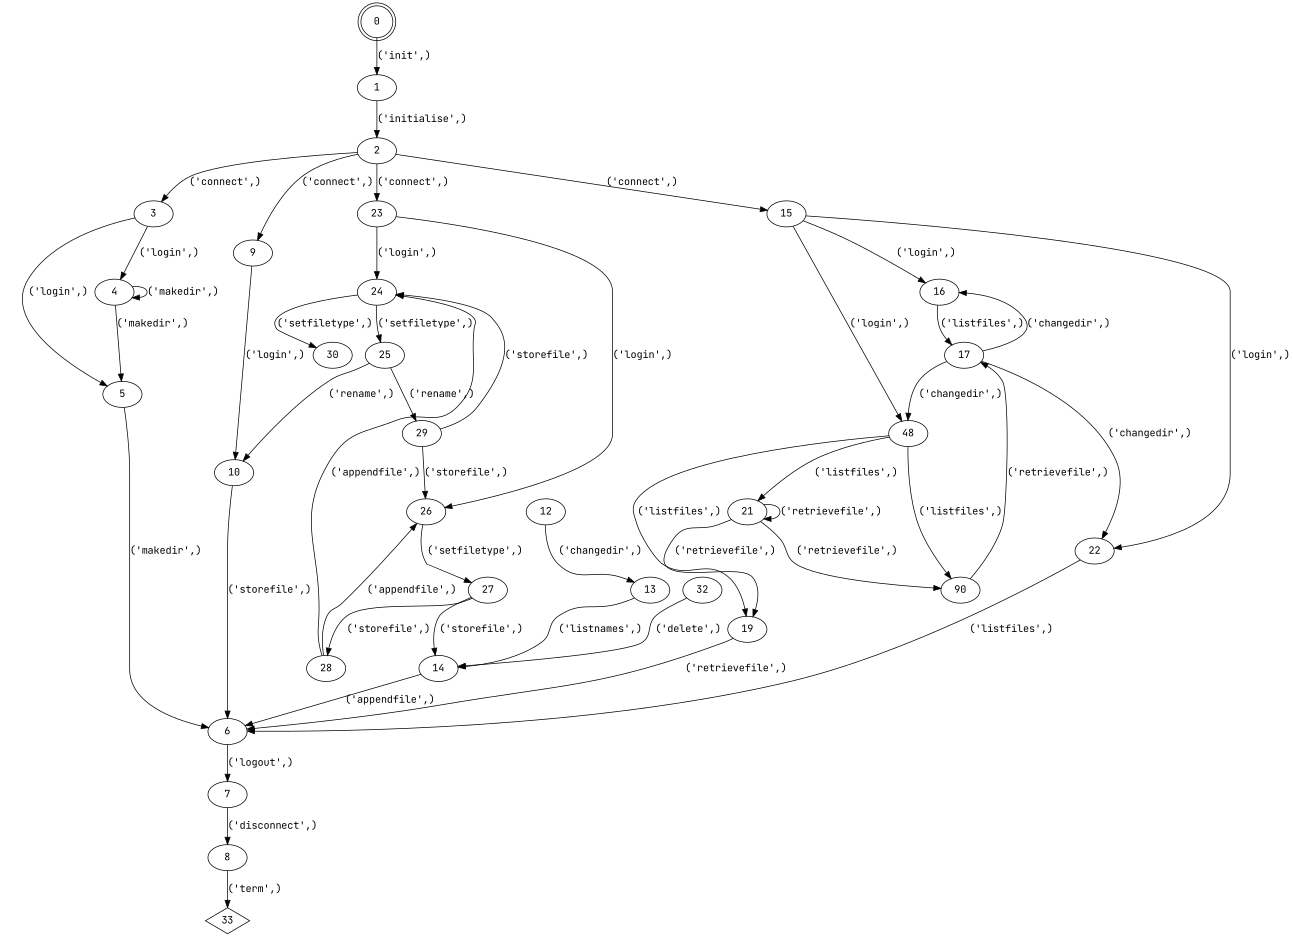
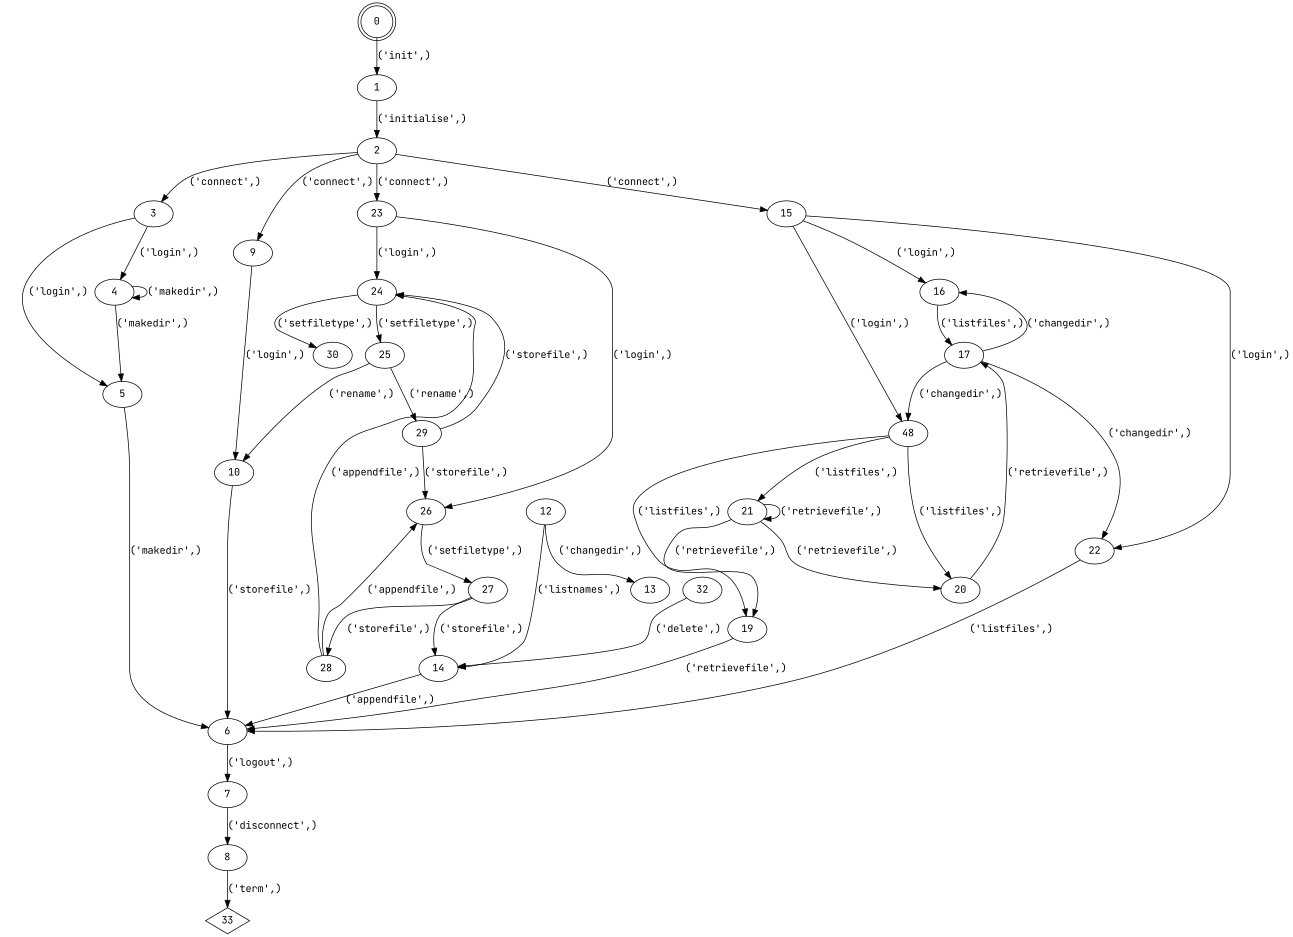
(960, 590) -> (960, 590)
(550, 630) -> (531, 616)
